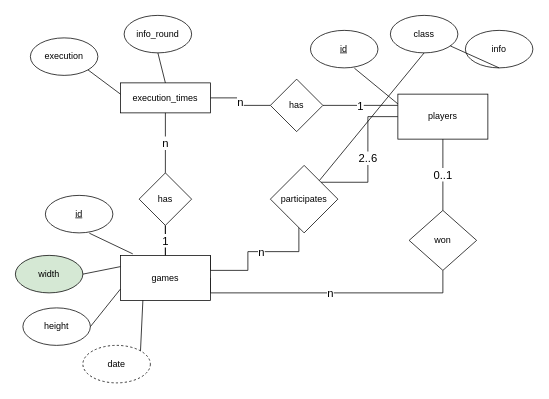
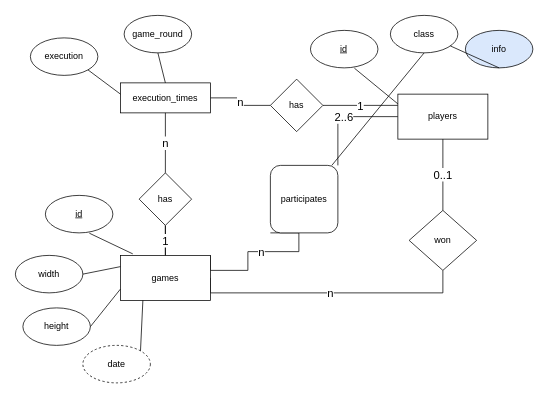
(158, 34) -> (158, 34)
(499, 49) -> (499, 49)
(304, 199) -> (304, 199)
(49, 274) -> (49, 274)
